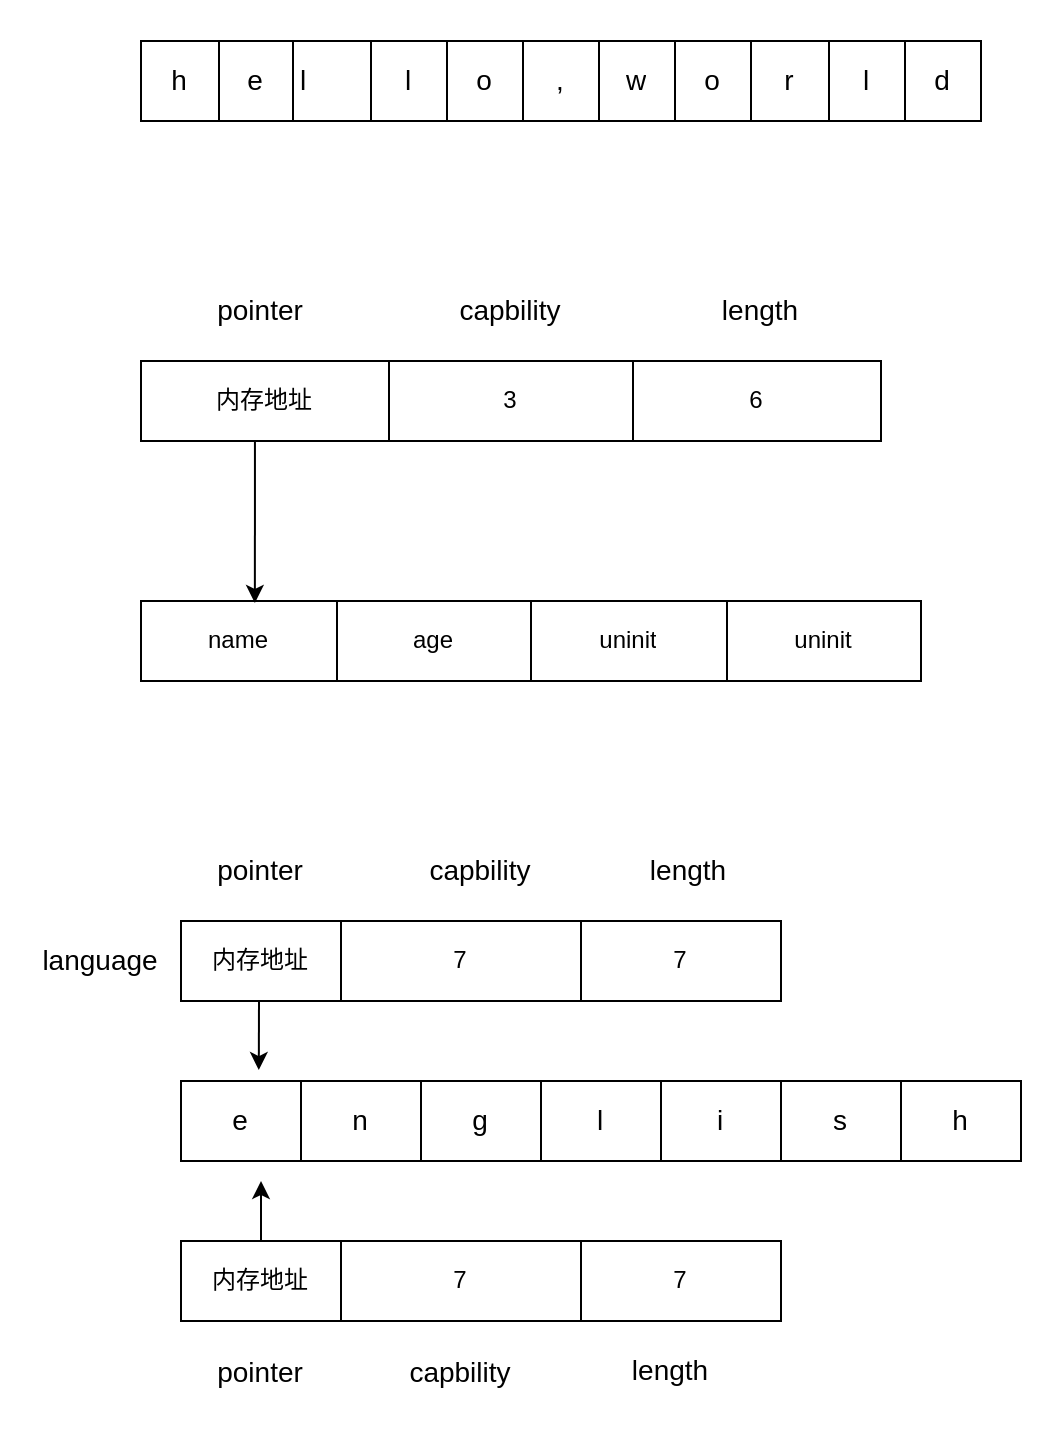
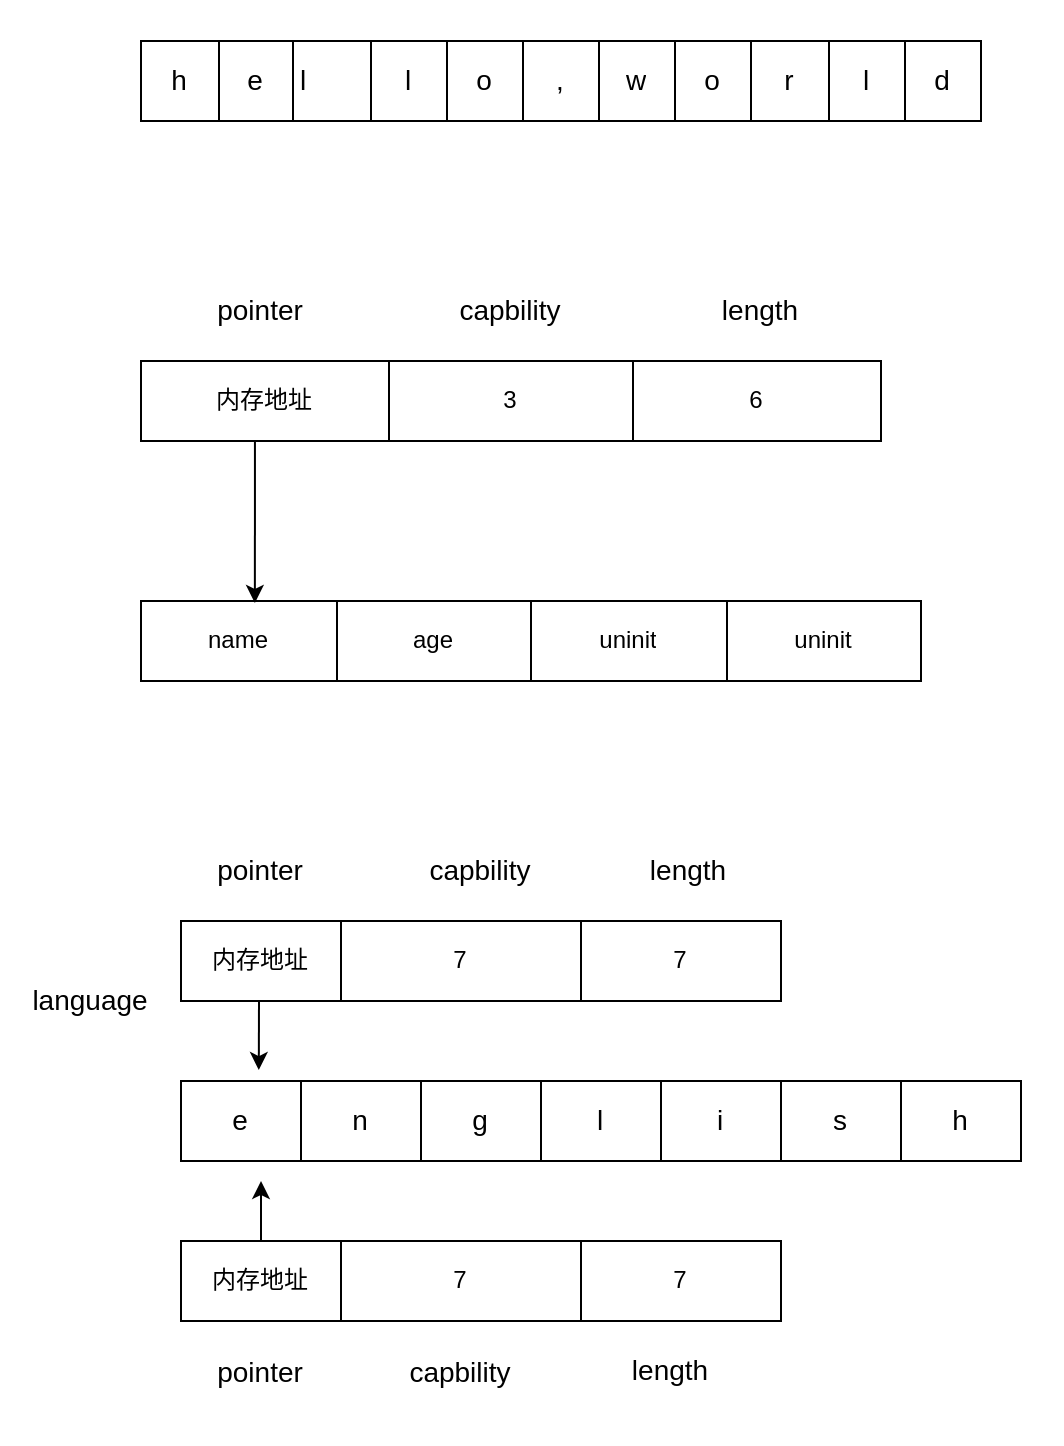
(101, 961) -> (91, 1001)
